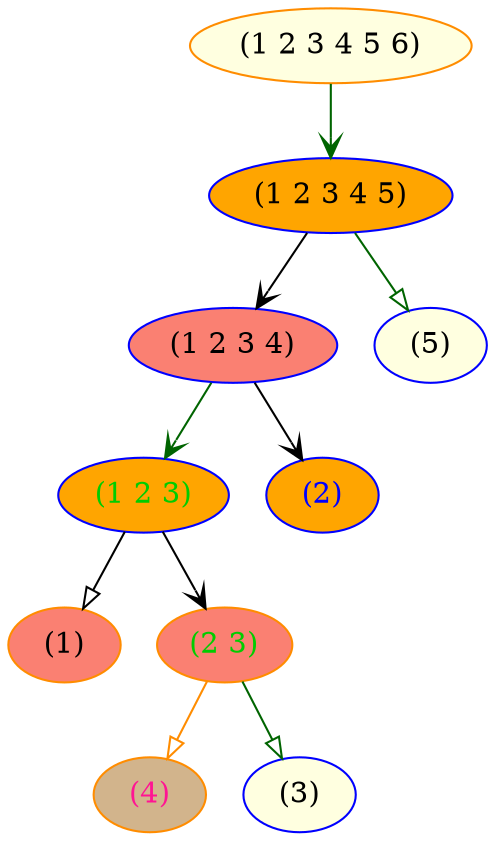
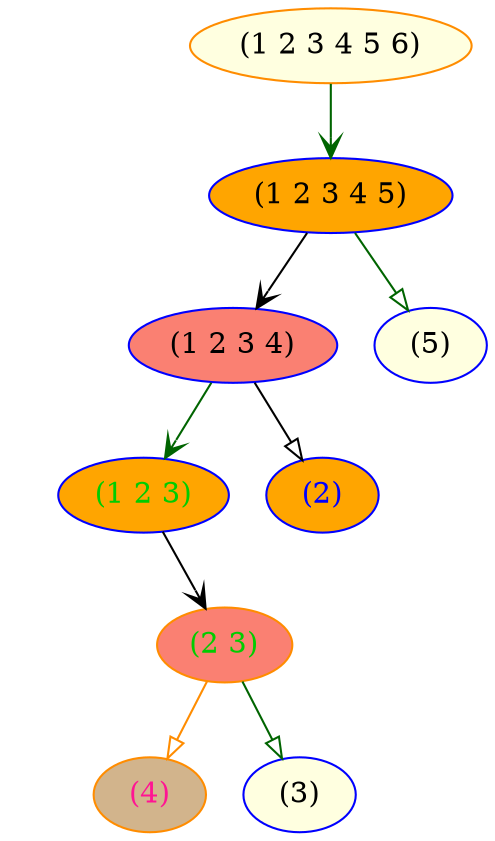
(273, 412) -> (273, 412)
(64, 645) -> none
